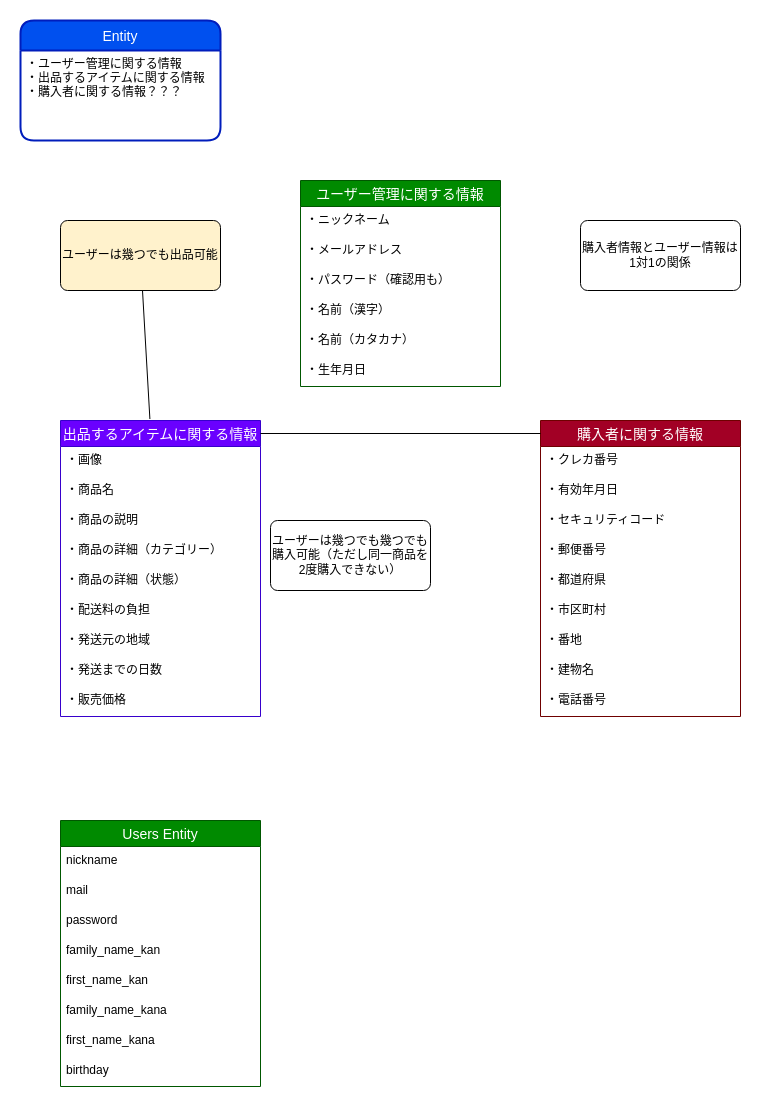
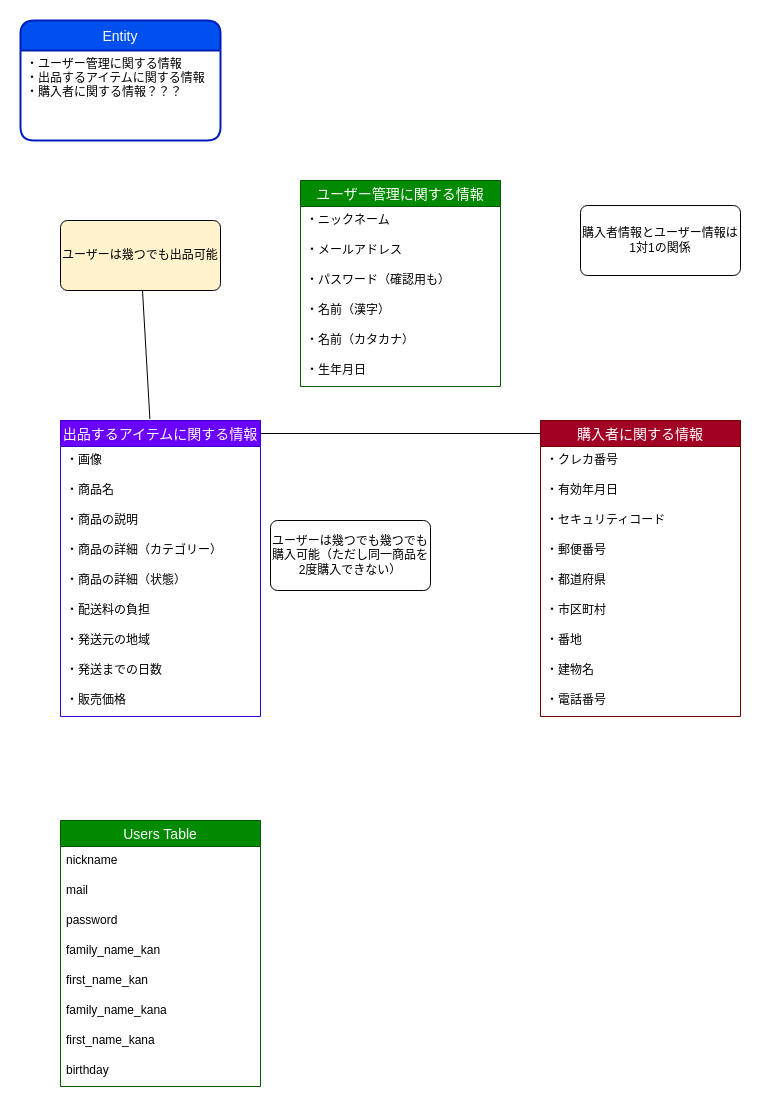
(661, 256) -> (661, 241)
(160, 834) -> (160, 834)
